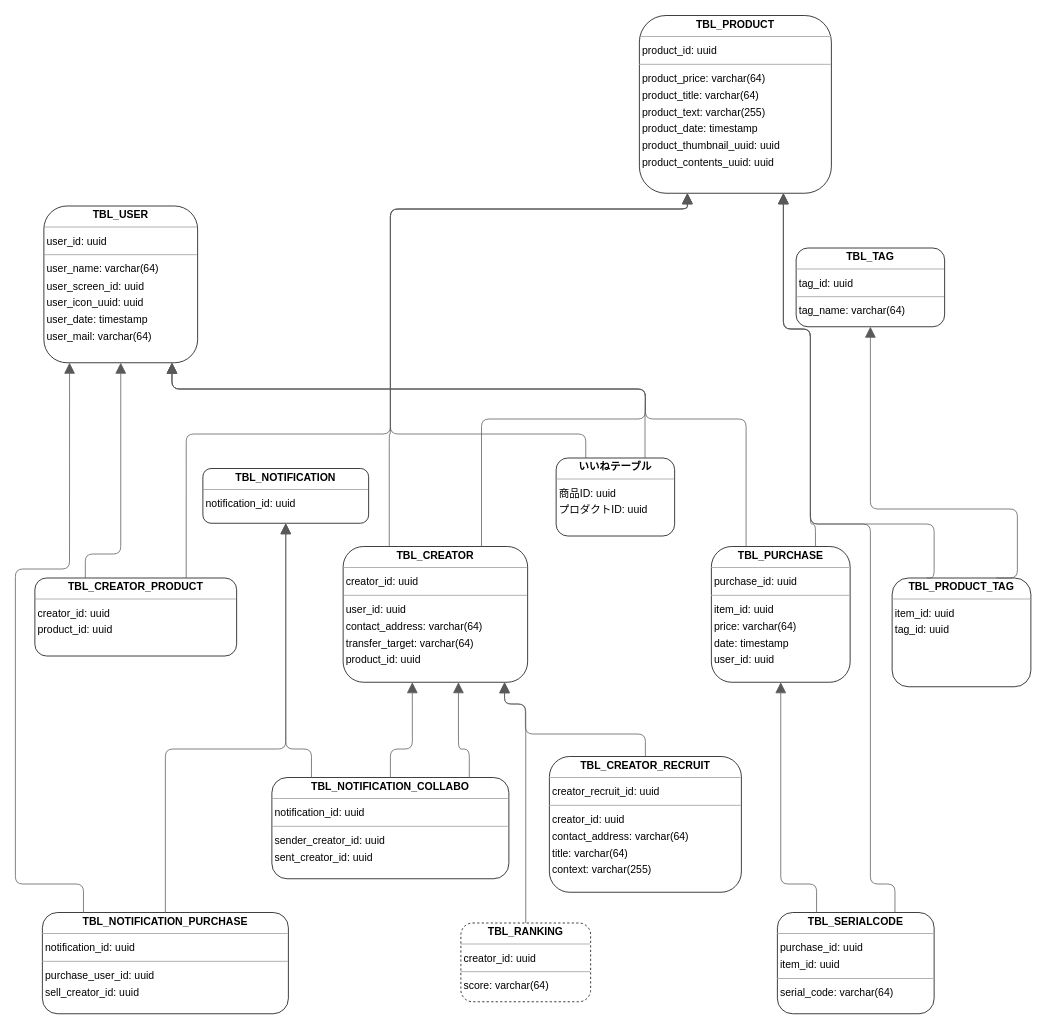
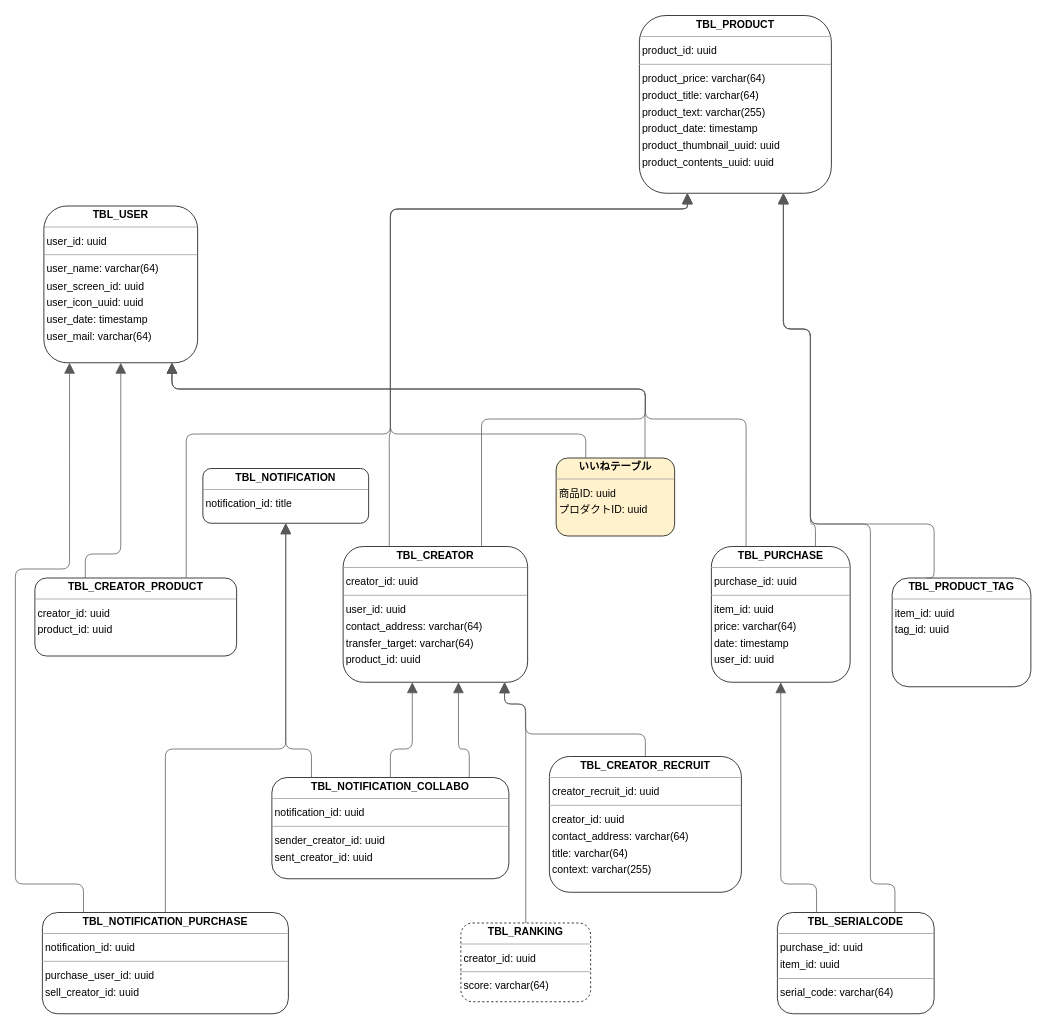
(870, 287) -> none
(870, 424) -> none
(255, 481) -> (257, 481)
(615, 497) -> (615, 497)
